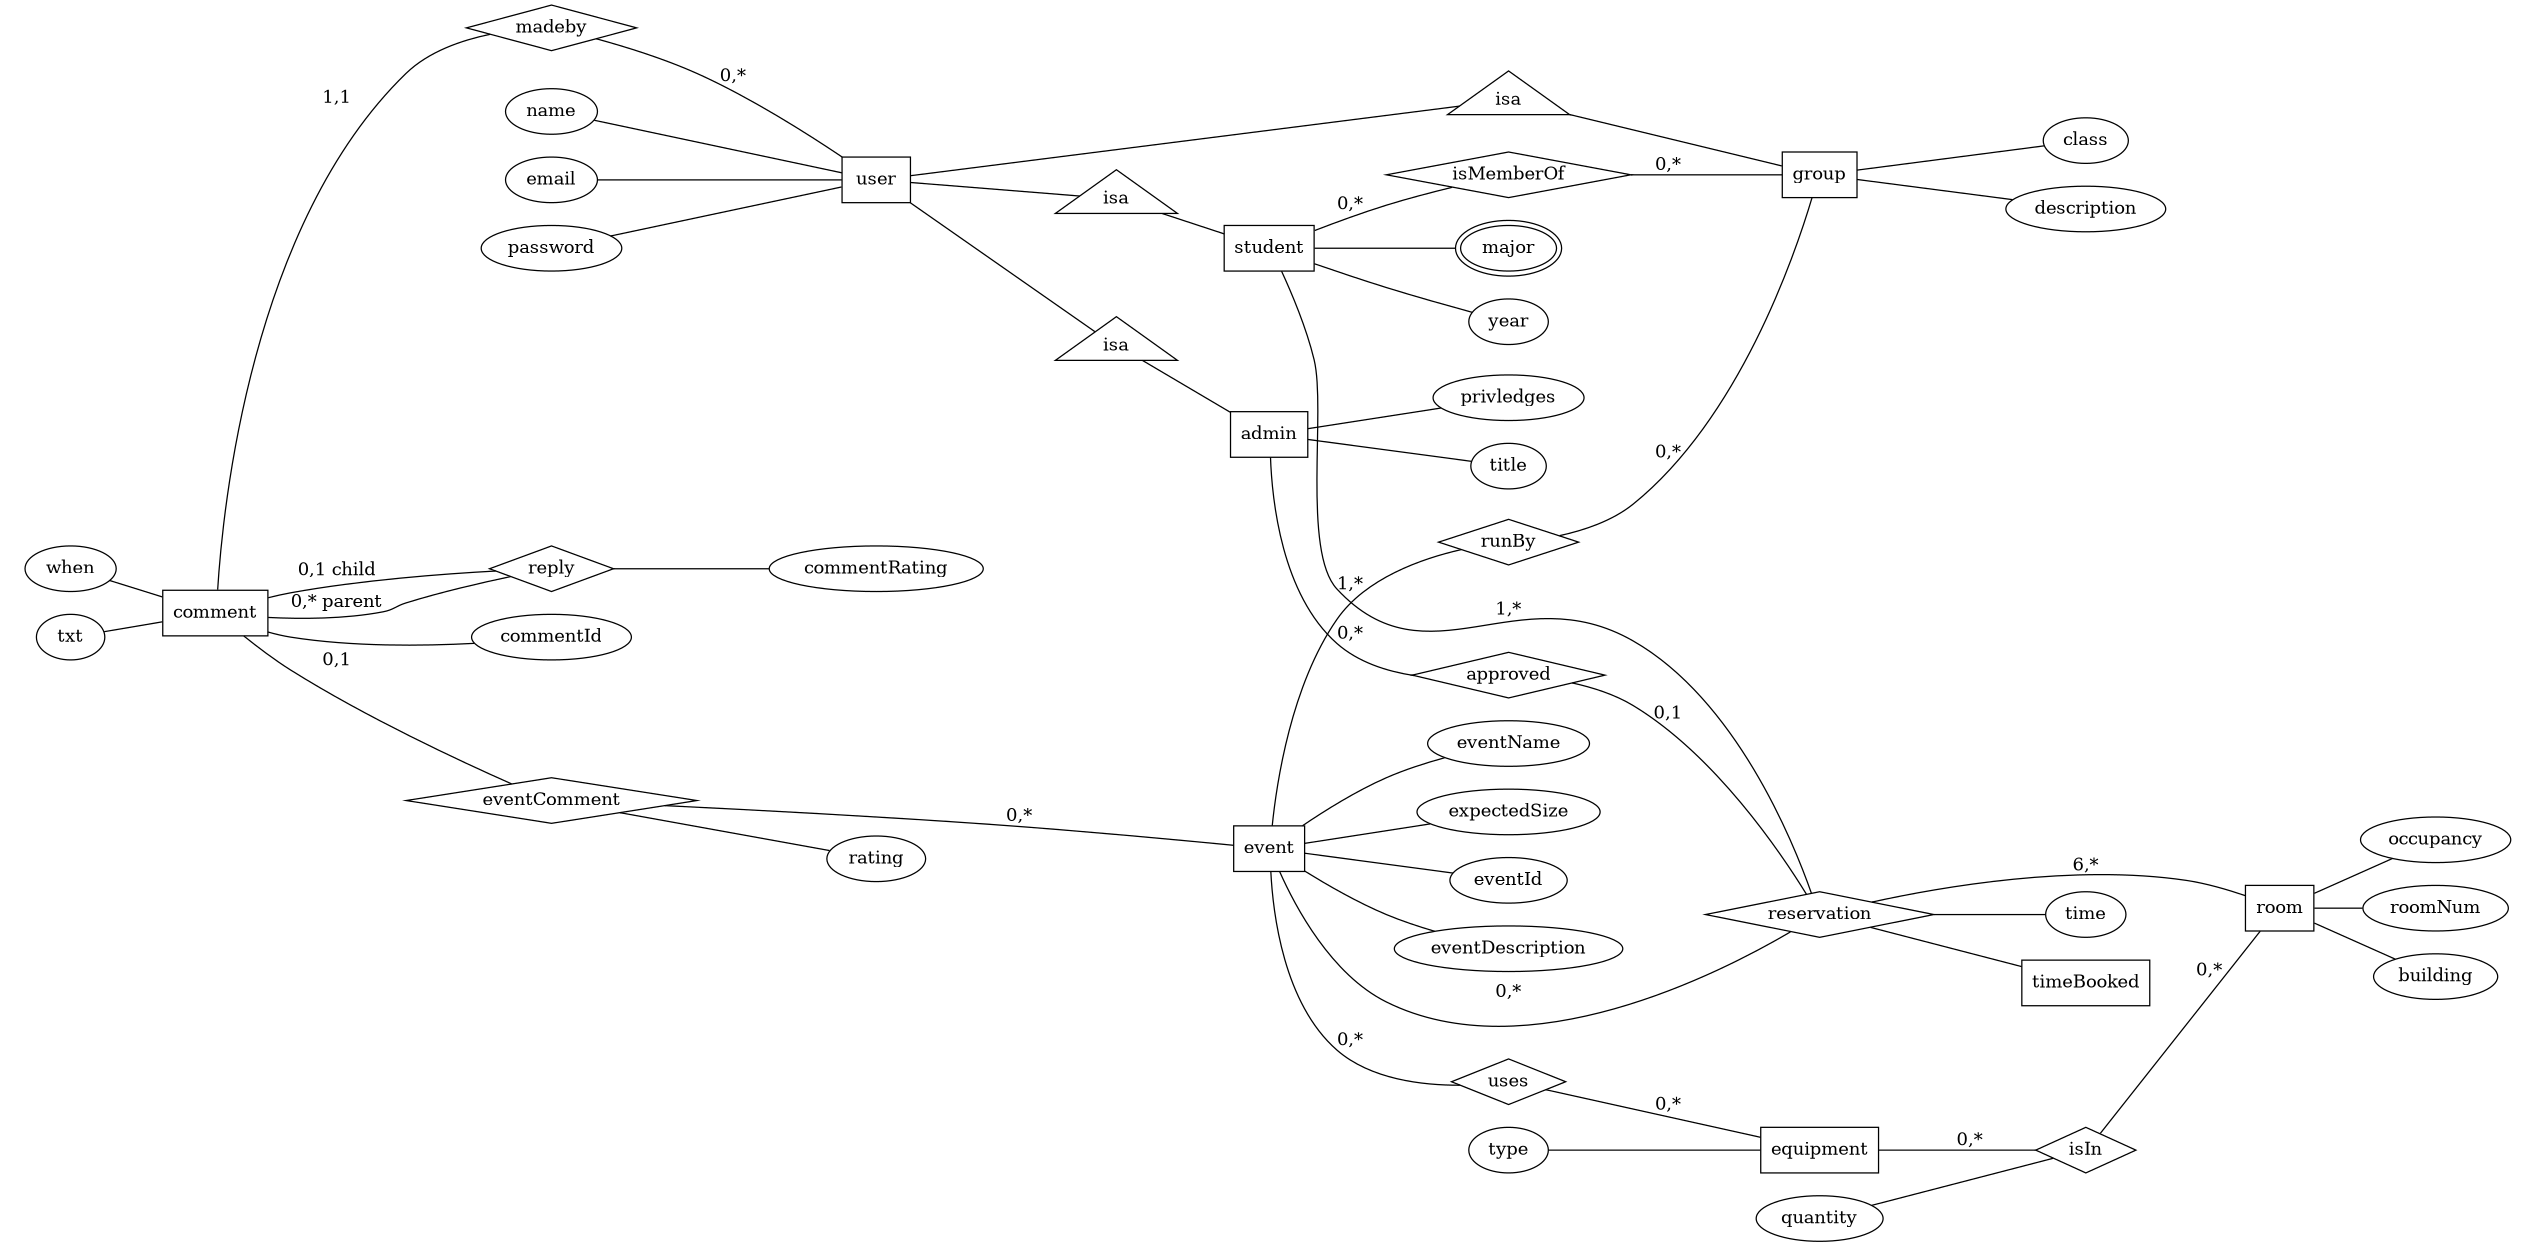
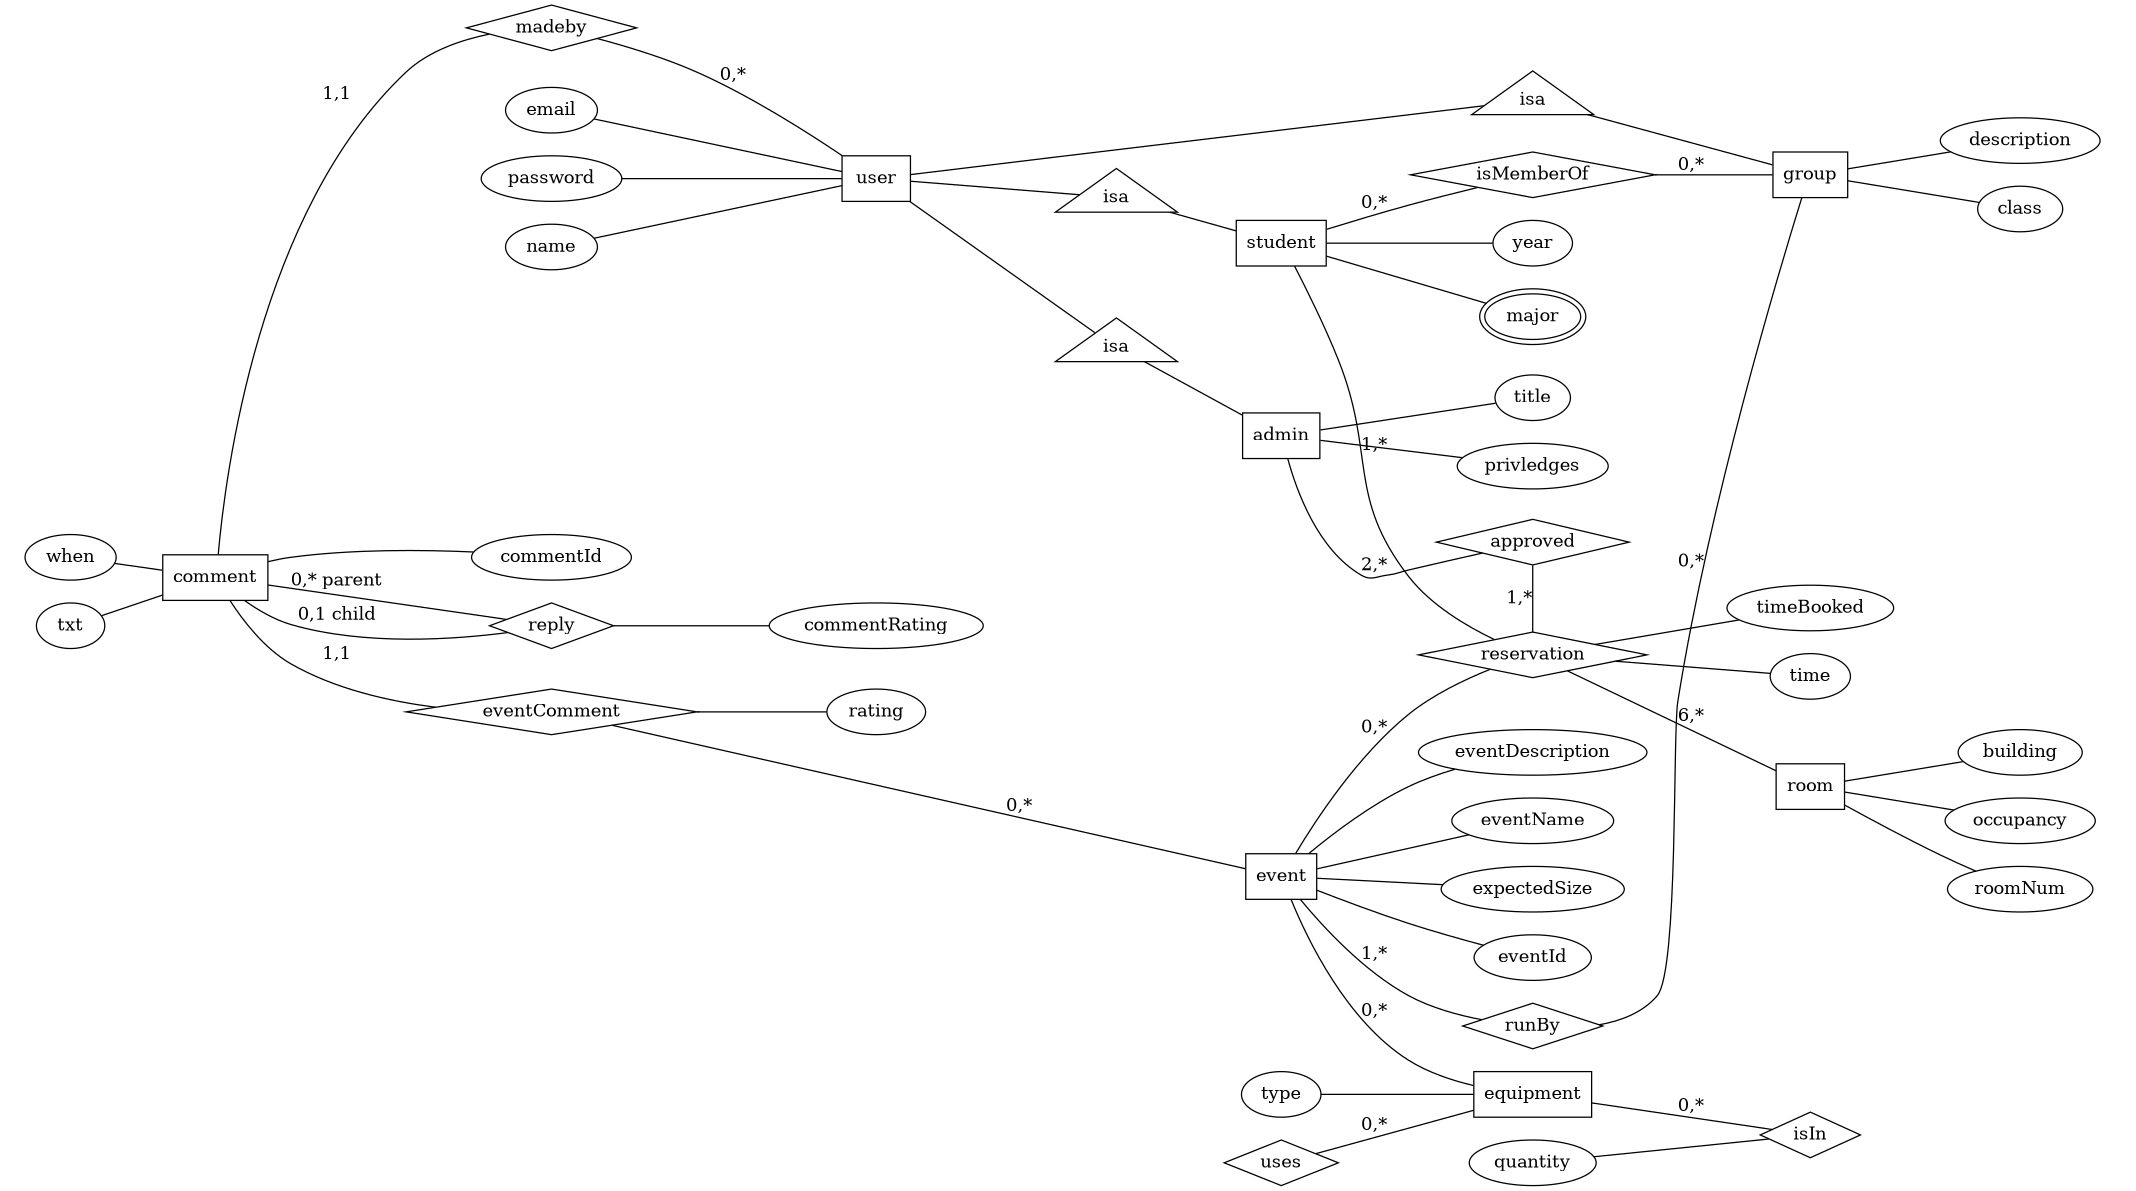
(1350, 634) -> (1374, 566)
(337, 661) -> (337, 654)
(1668, 714) -> (1519, 598)
(2086, 983) -> (1810, 608)
(1316, 1026) -> (1360, 1016)
(2180, 1032) -> none
